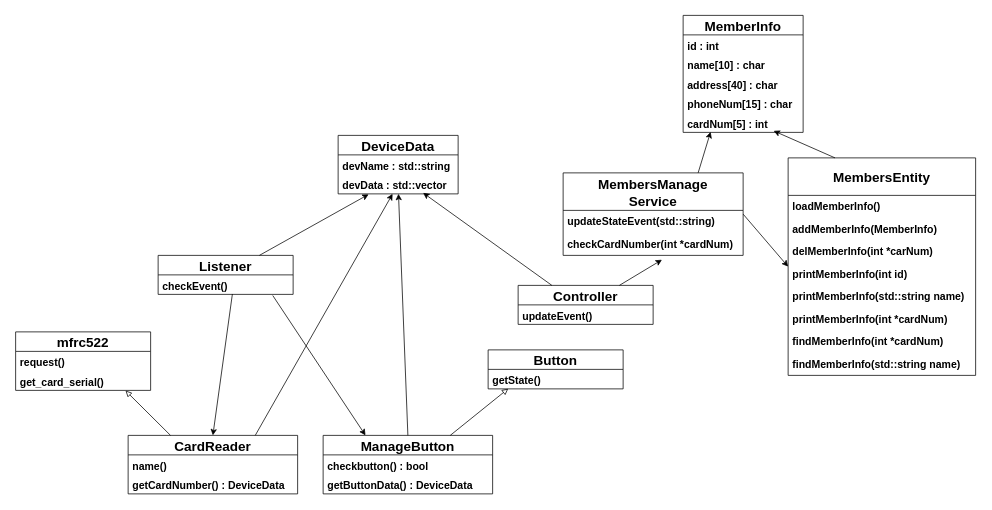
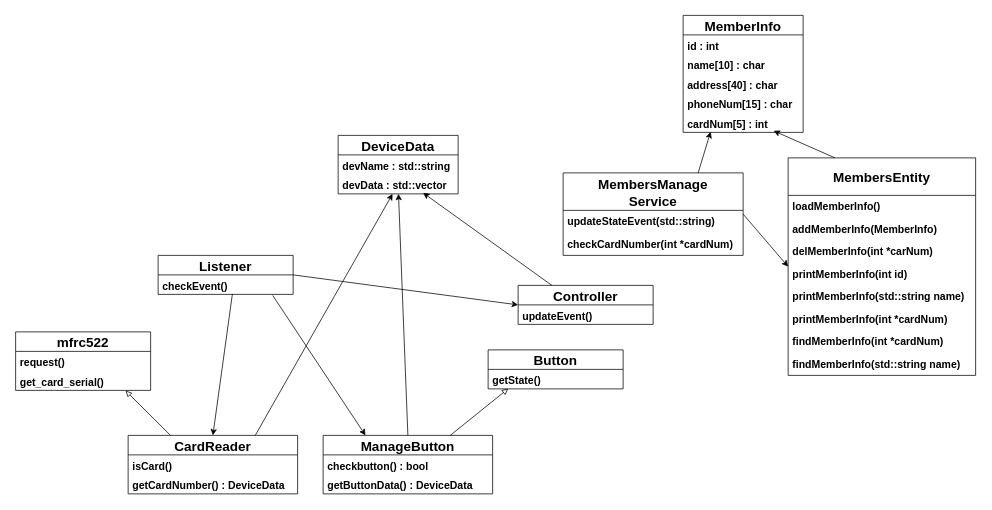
(313, 225) -> none
(640, 273) -> none
none -> (403, 290)
(150, 466) -> (154, 466)
